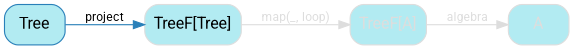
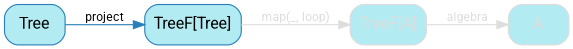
(193, 25) -> (193, 25)
